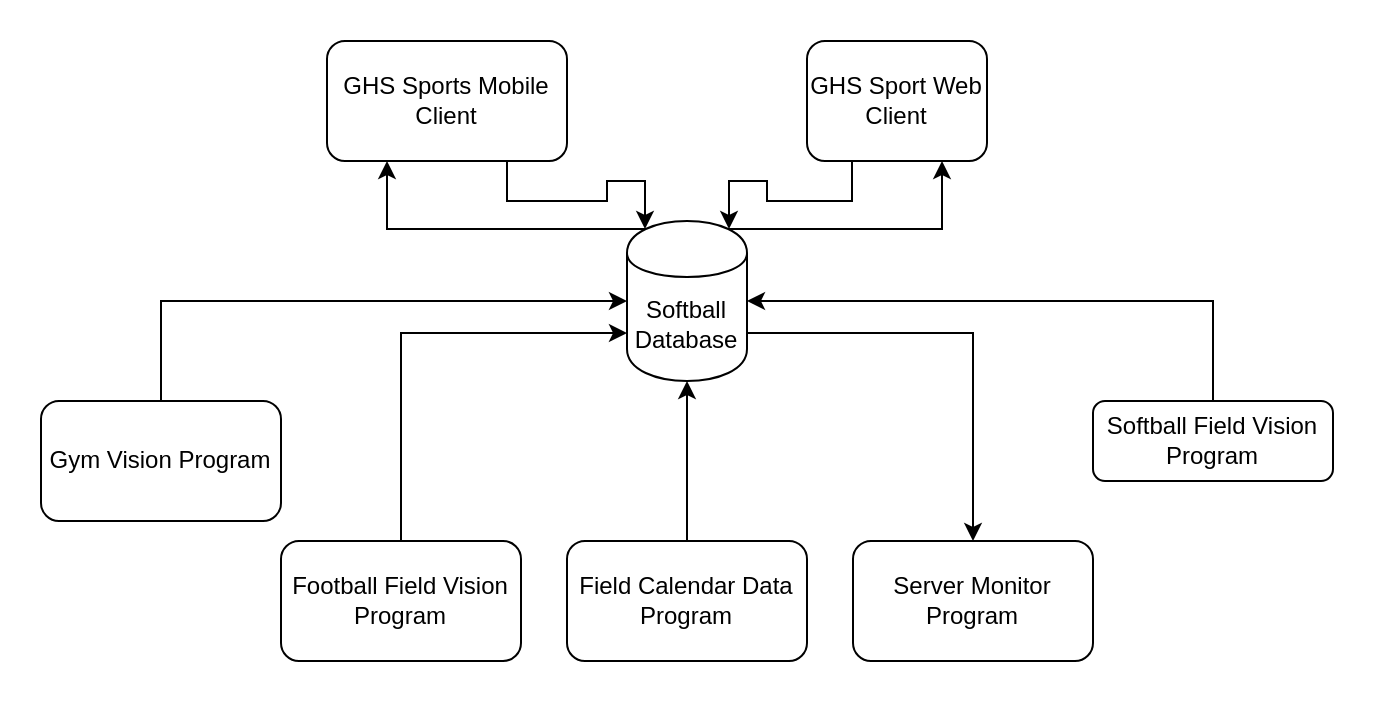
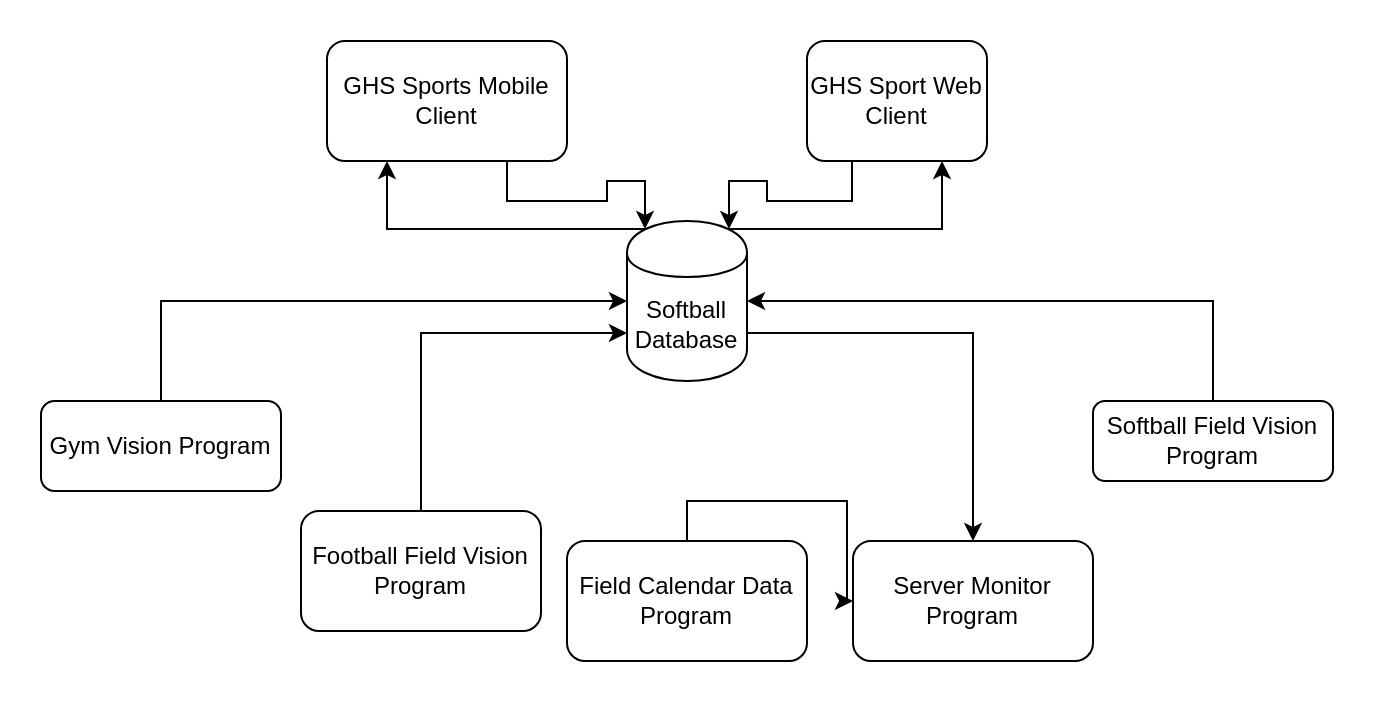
(687, 449) -> (819, 501)
(161, 461) -> (161, 446)
(401, 601) -> (421, 571)
